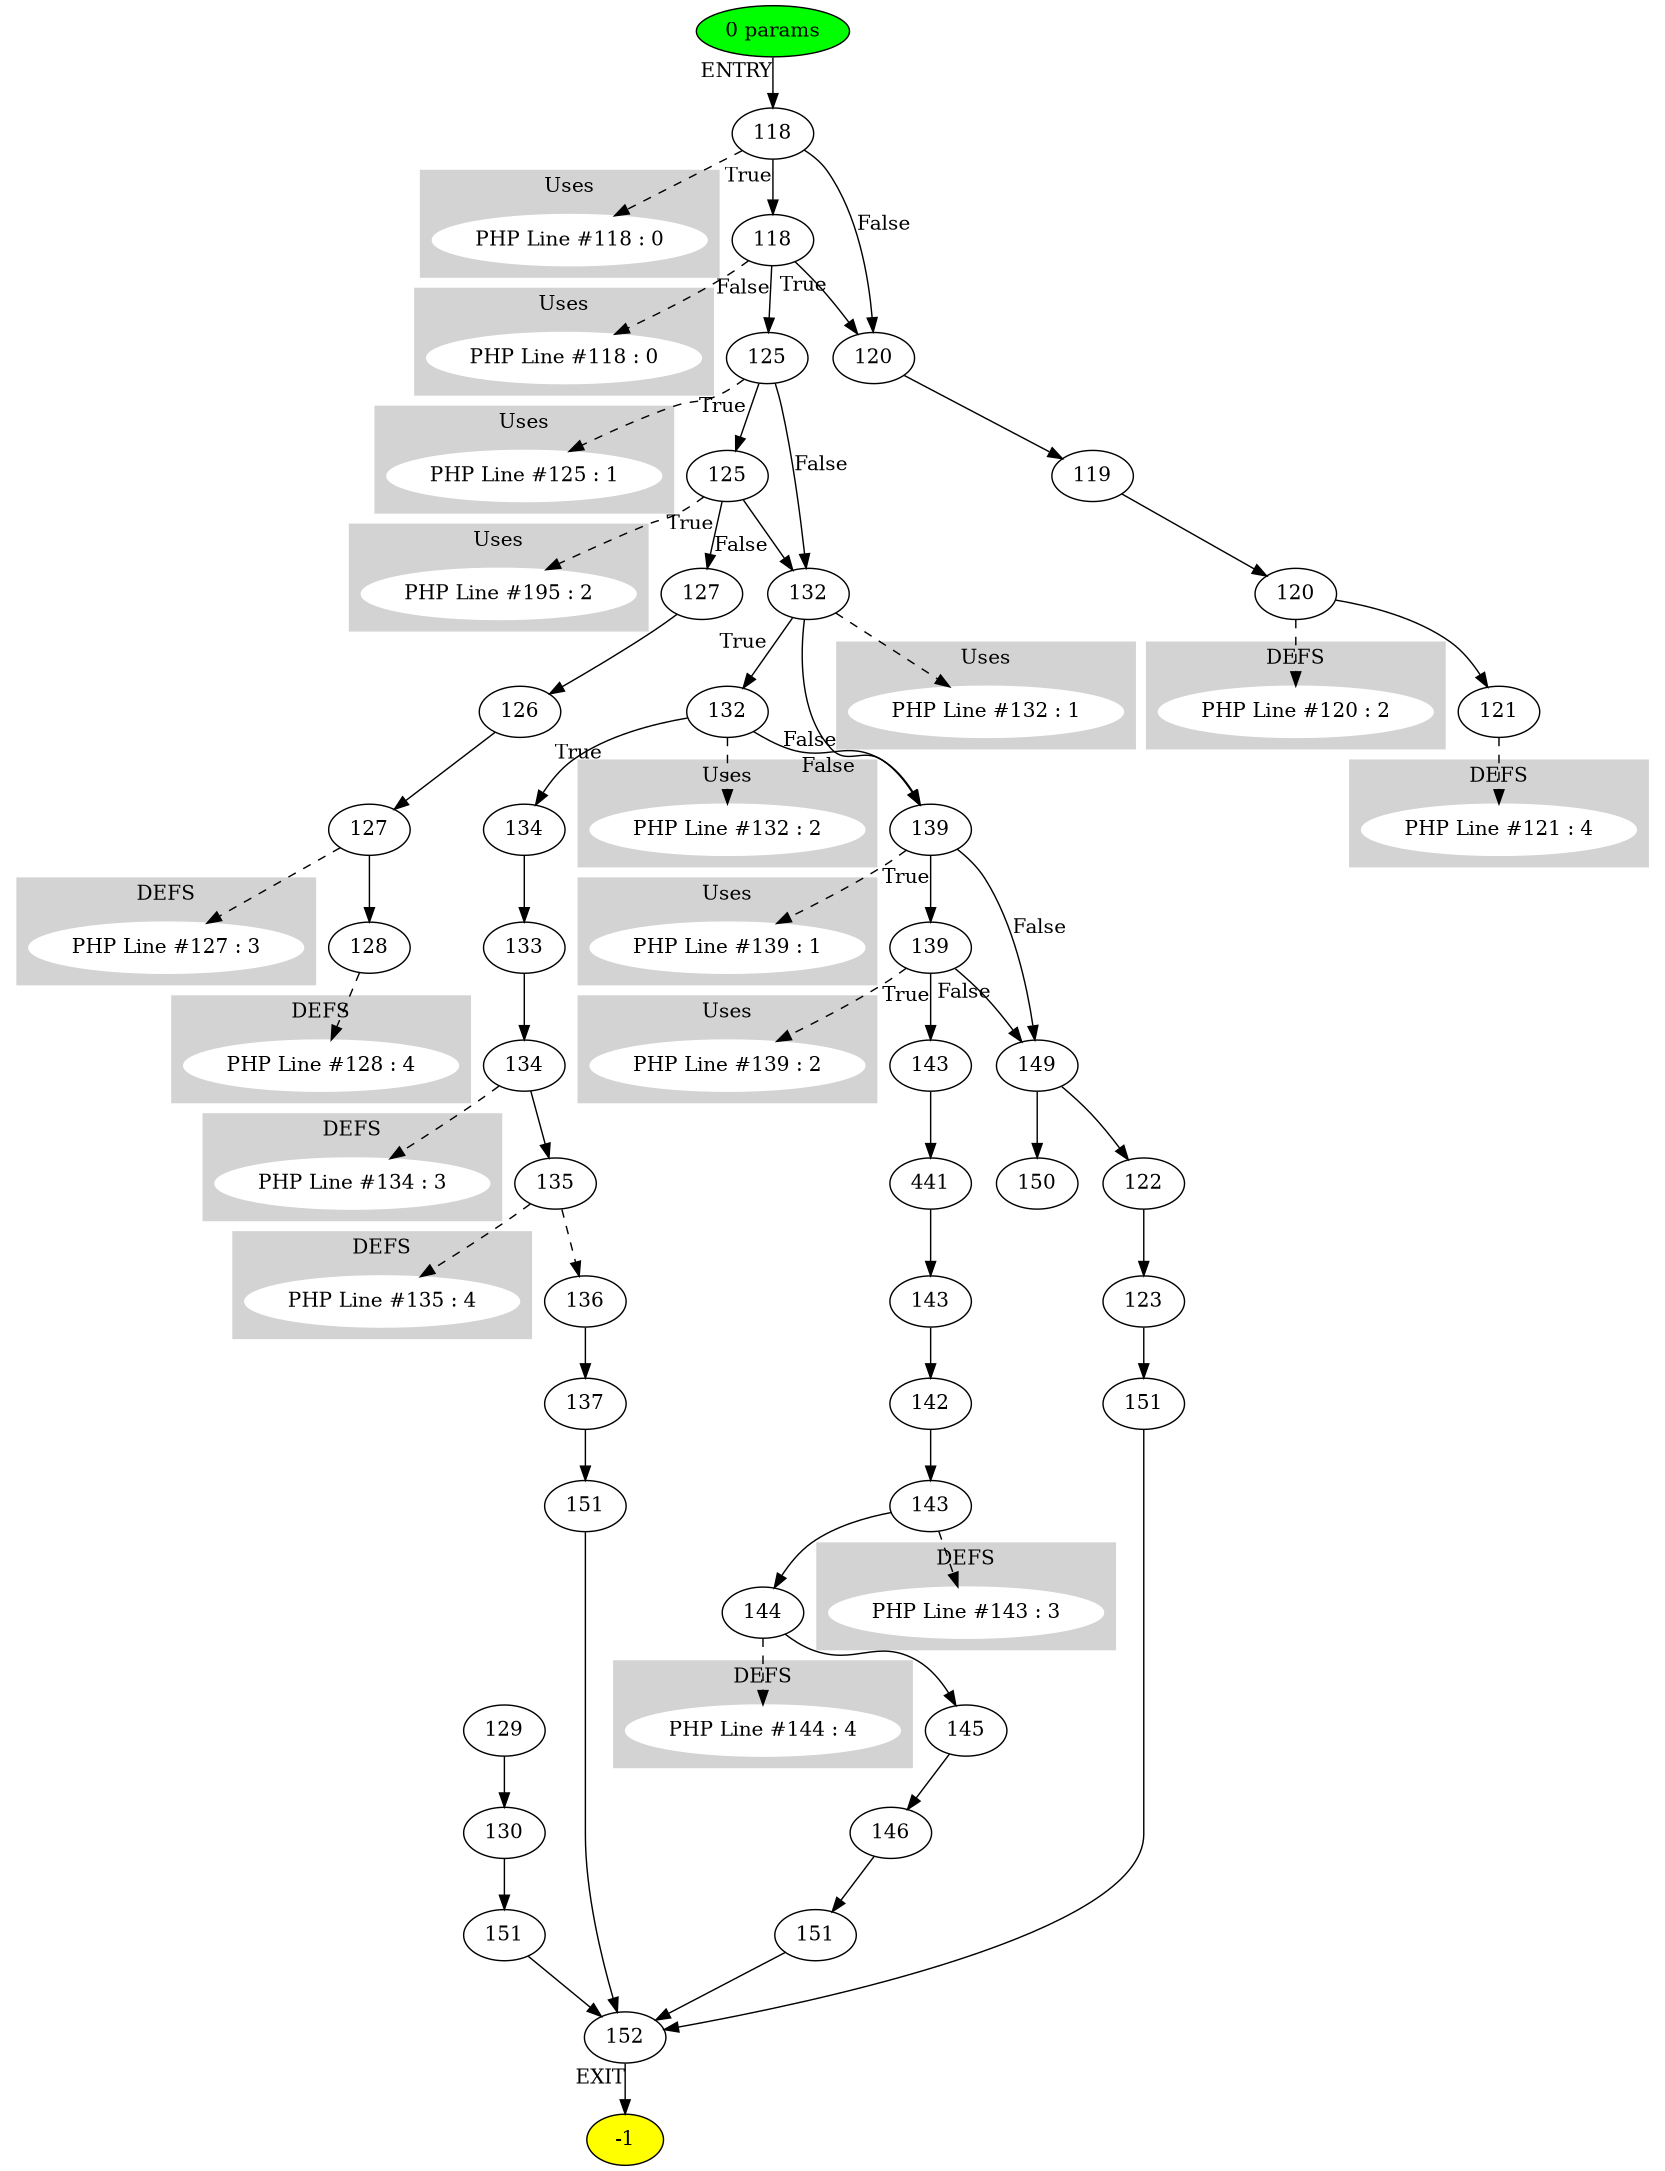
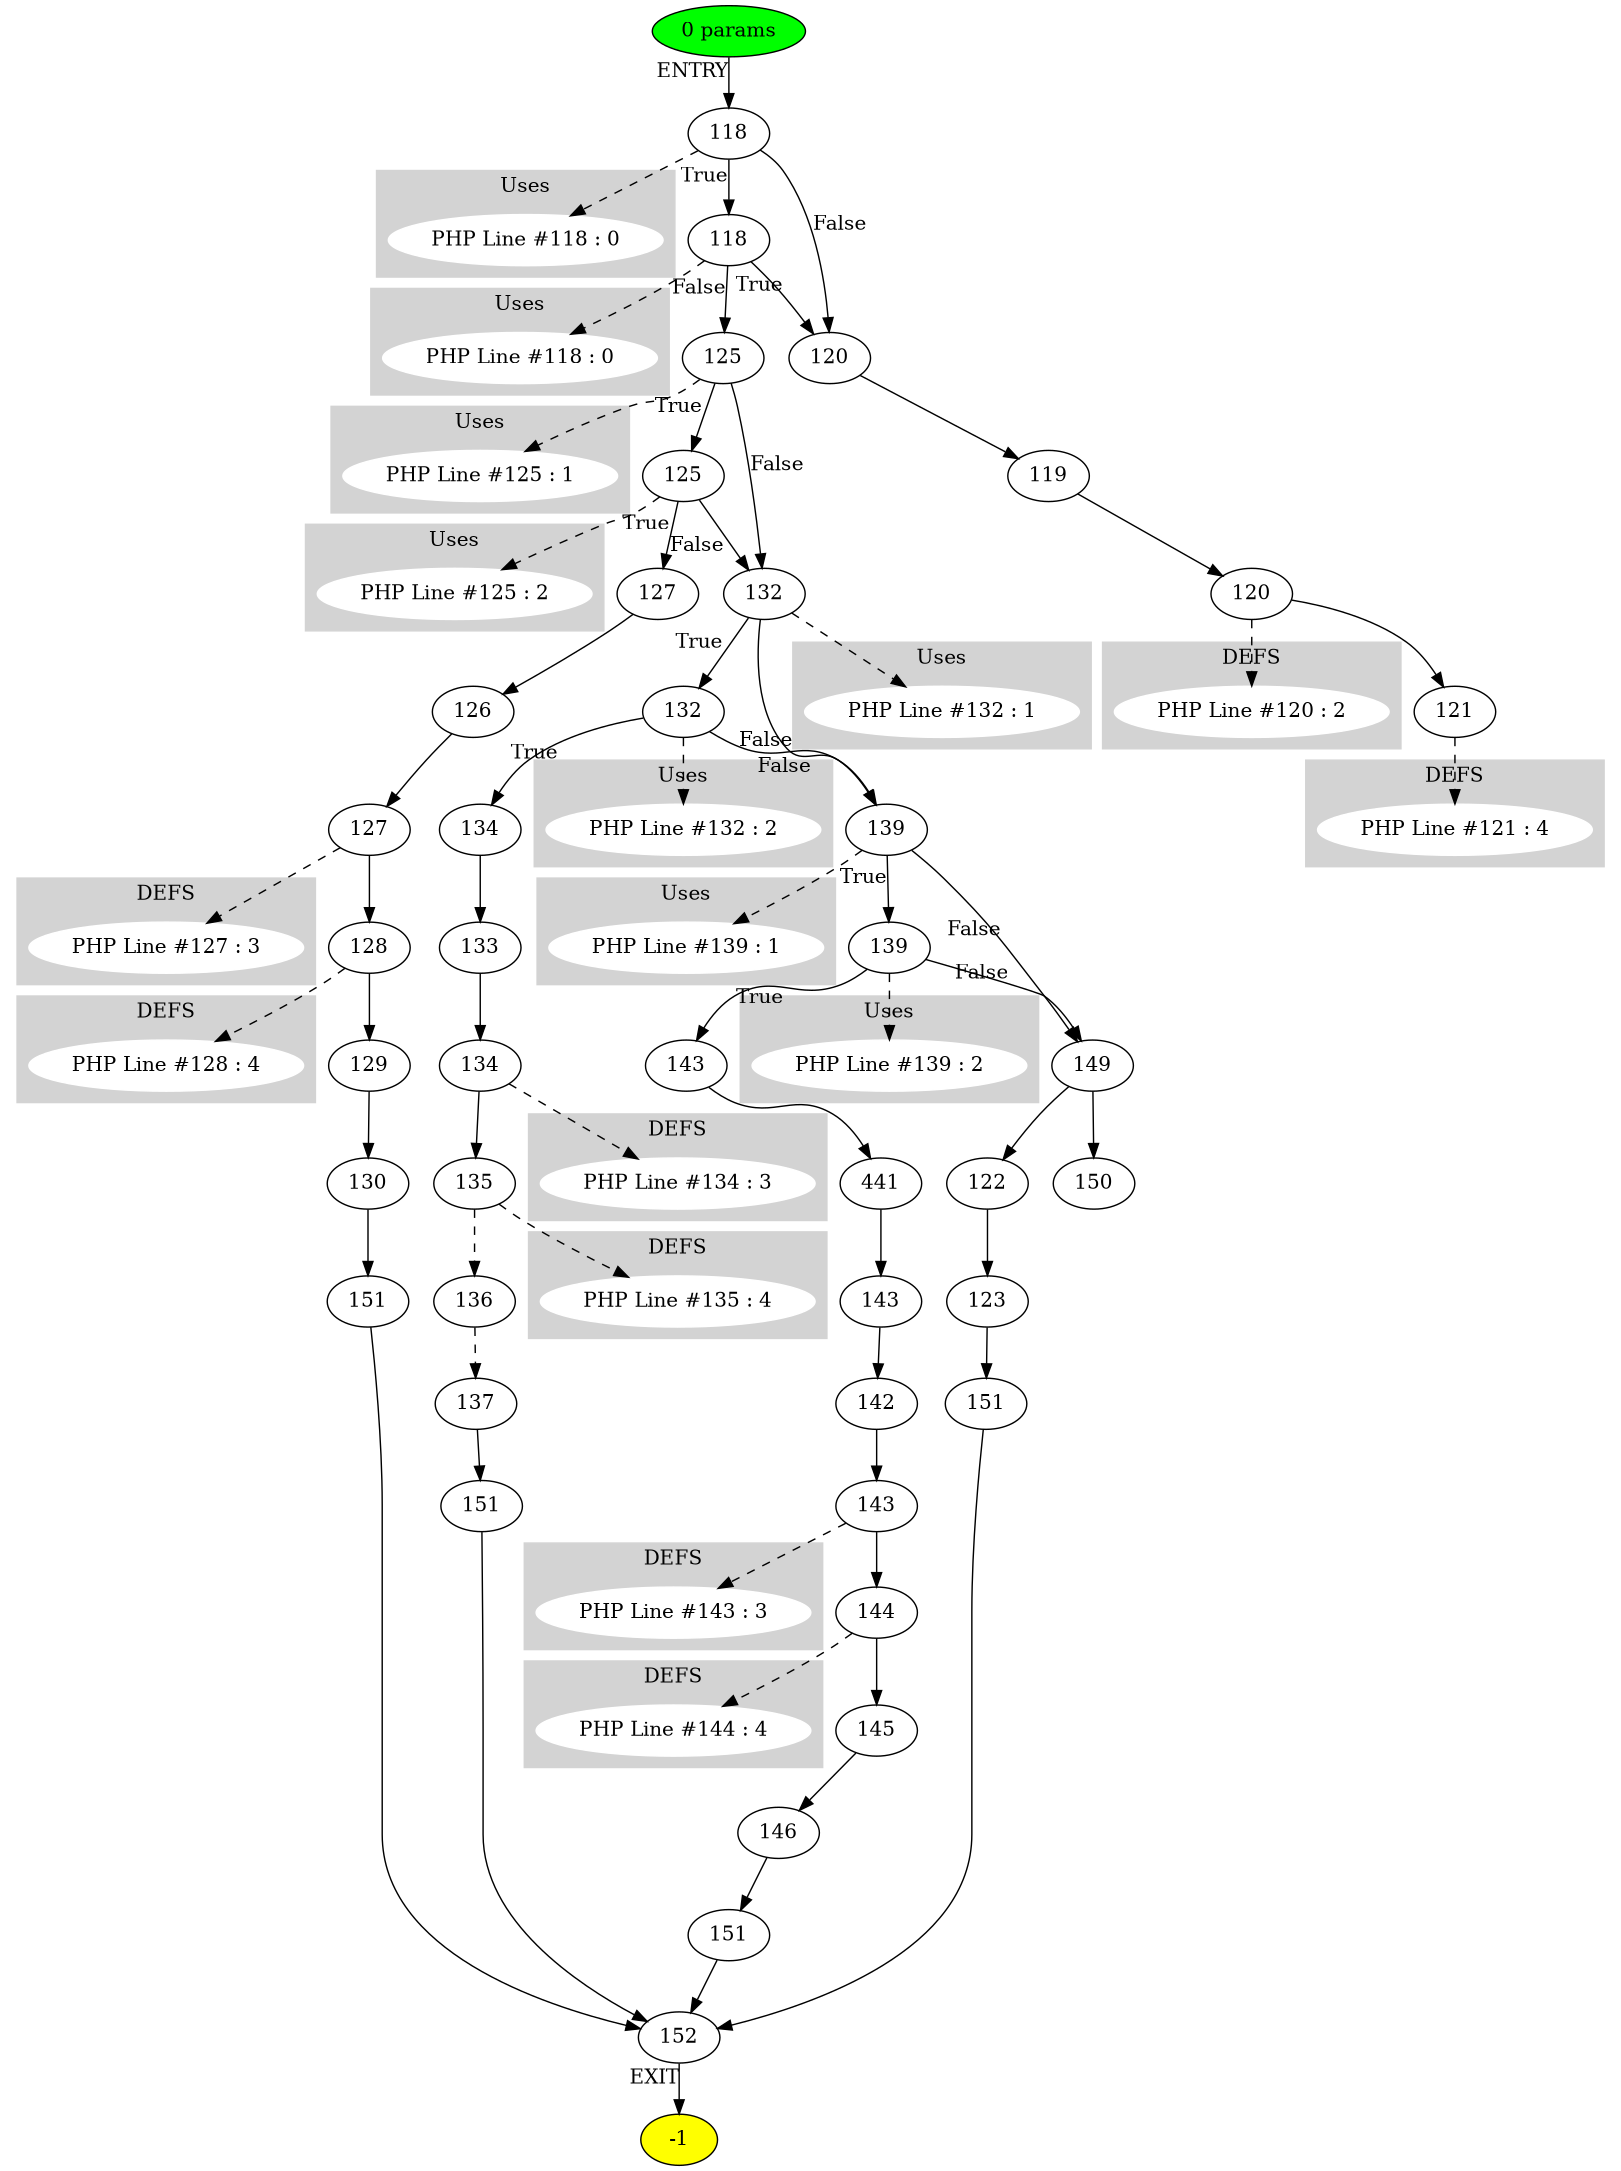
(499, 594) -> (455, 594)
none -> (369, 1000)
(585, 1346) -> (475, 1346)
